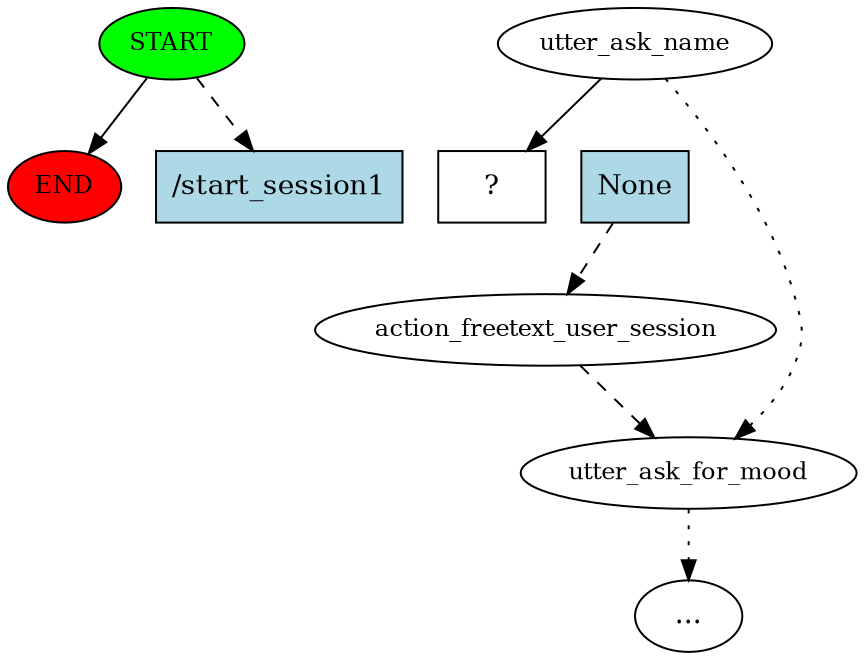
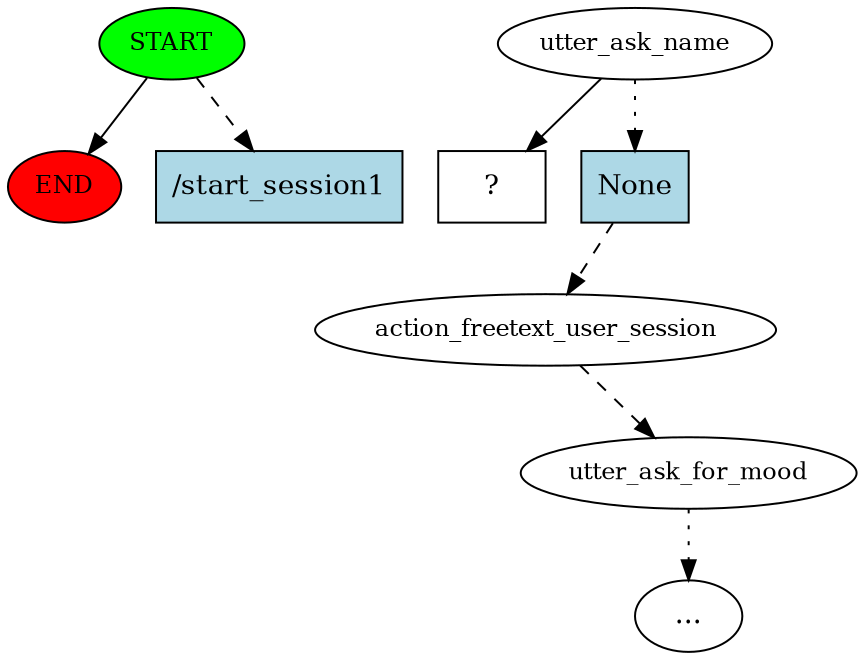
(776, 245) -> (635, 106)
